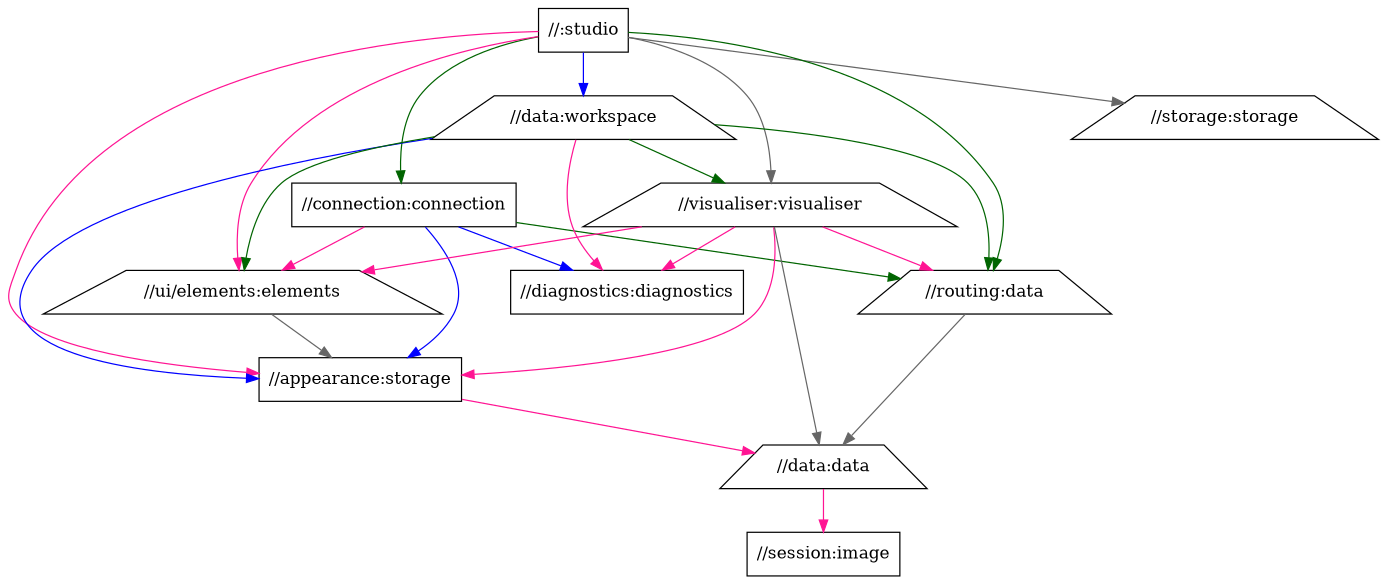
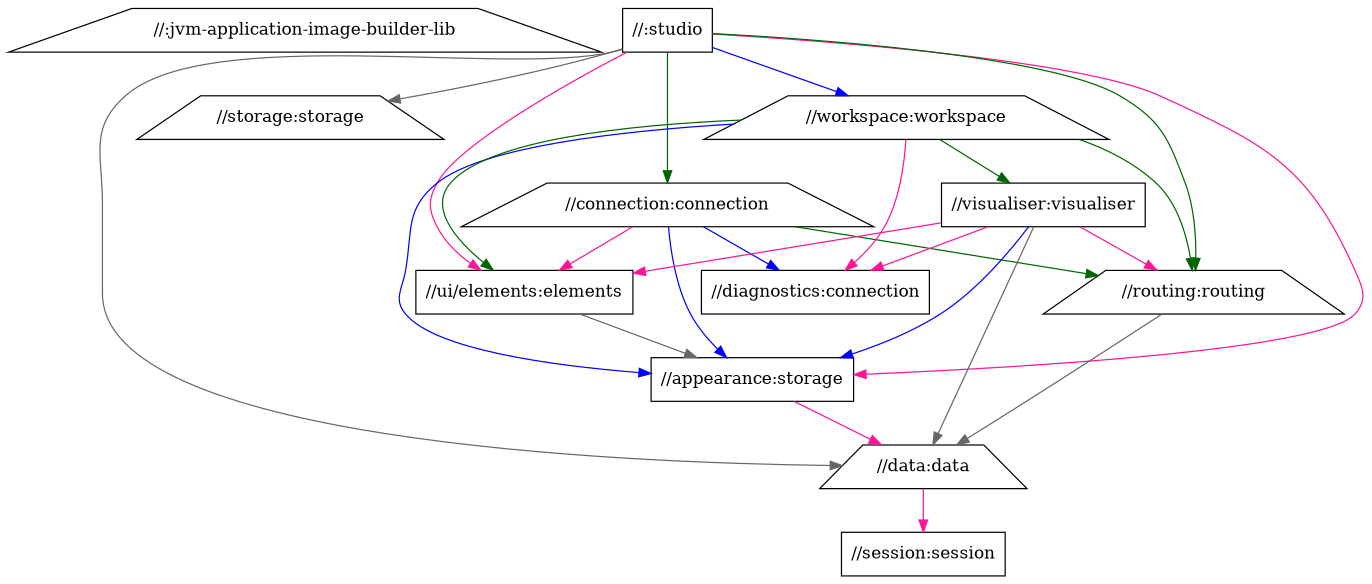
none -> (305, 30)
(727, 77) -> (117, 325)
(583, 118) -> (906, 118)
(404, 205) -> (667, 205)
(770, 205) -> (1043, 205)
(243, 292) -> (524, 292)
(627, 292) -> (815, 292)
(985, 292) -> (1194, 292)
(664, 351) -> (952, 306)
(823, 554) -> (923, 554)
